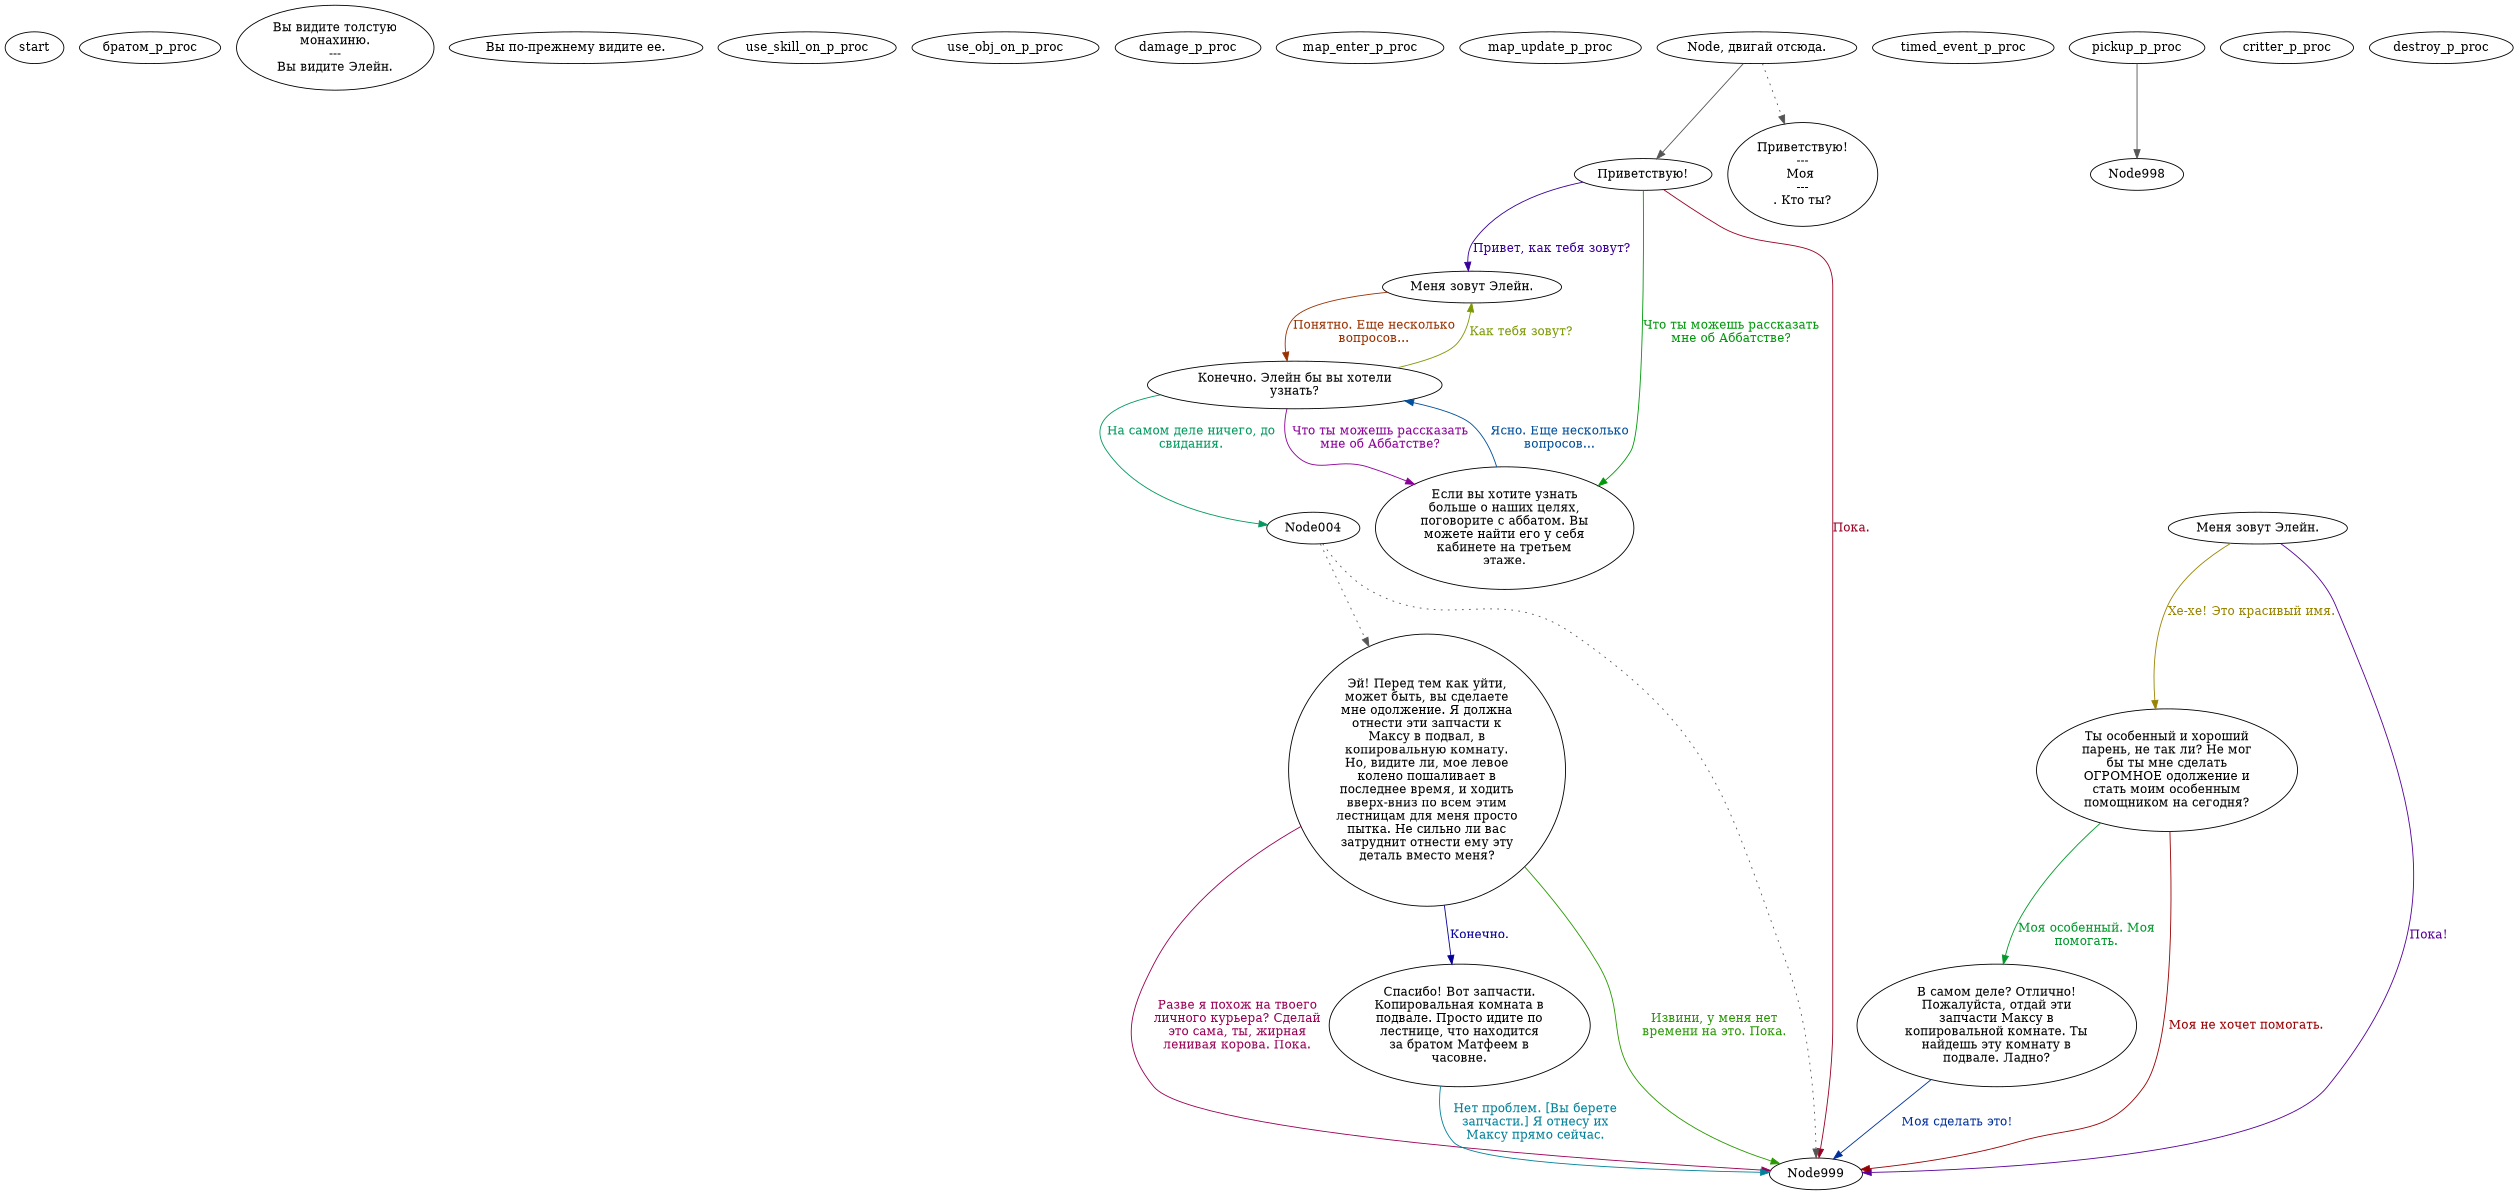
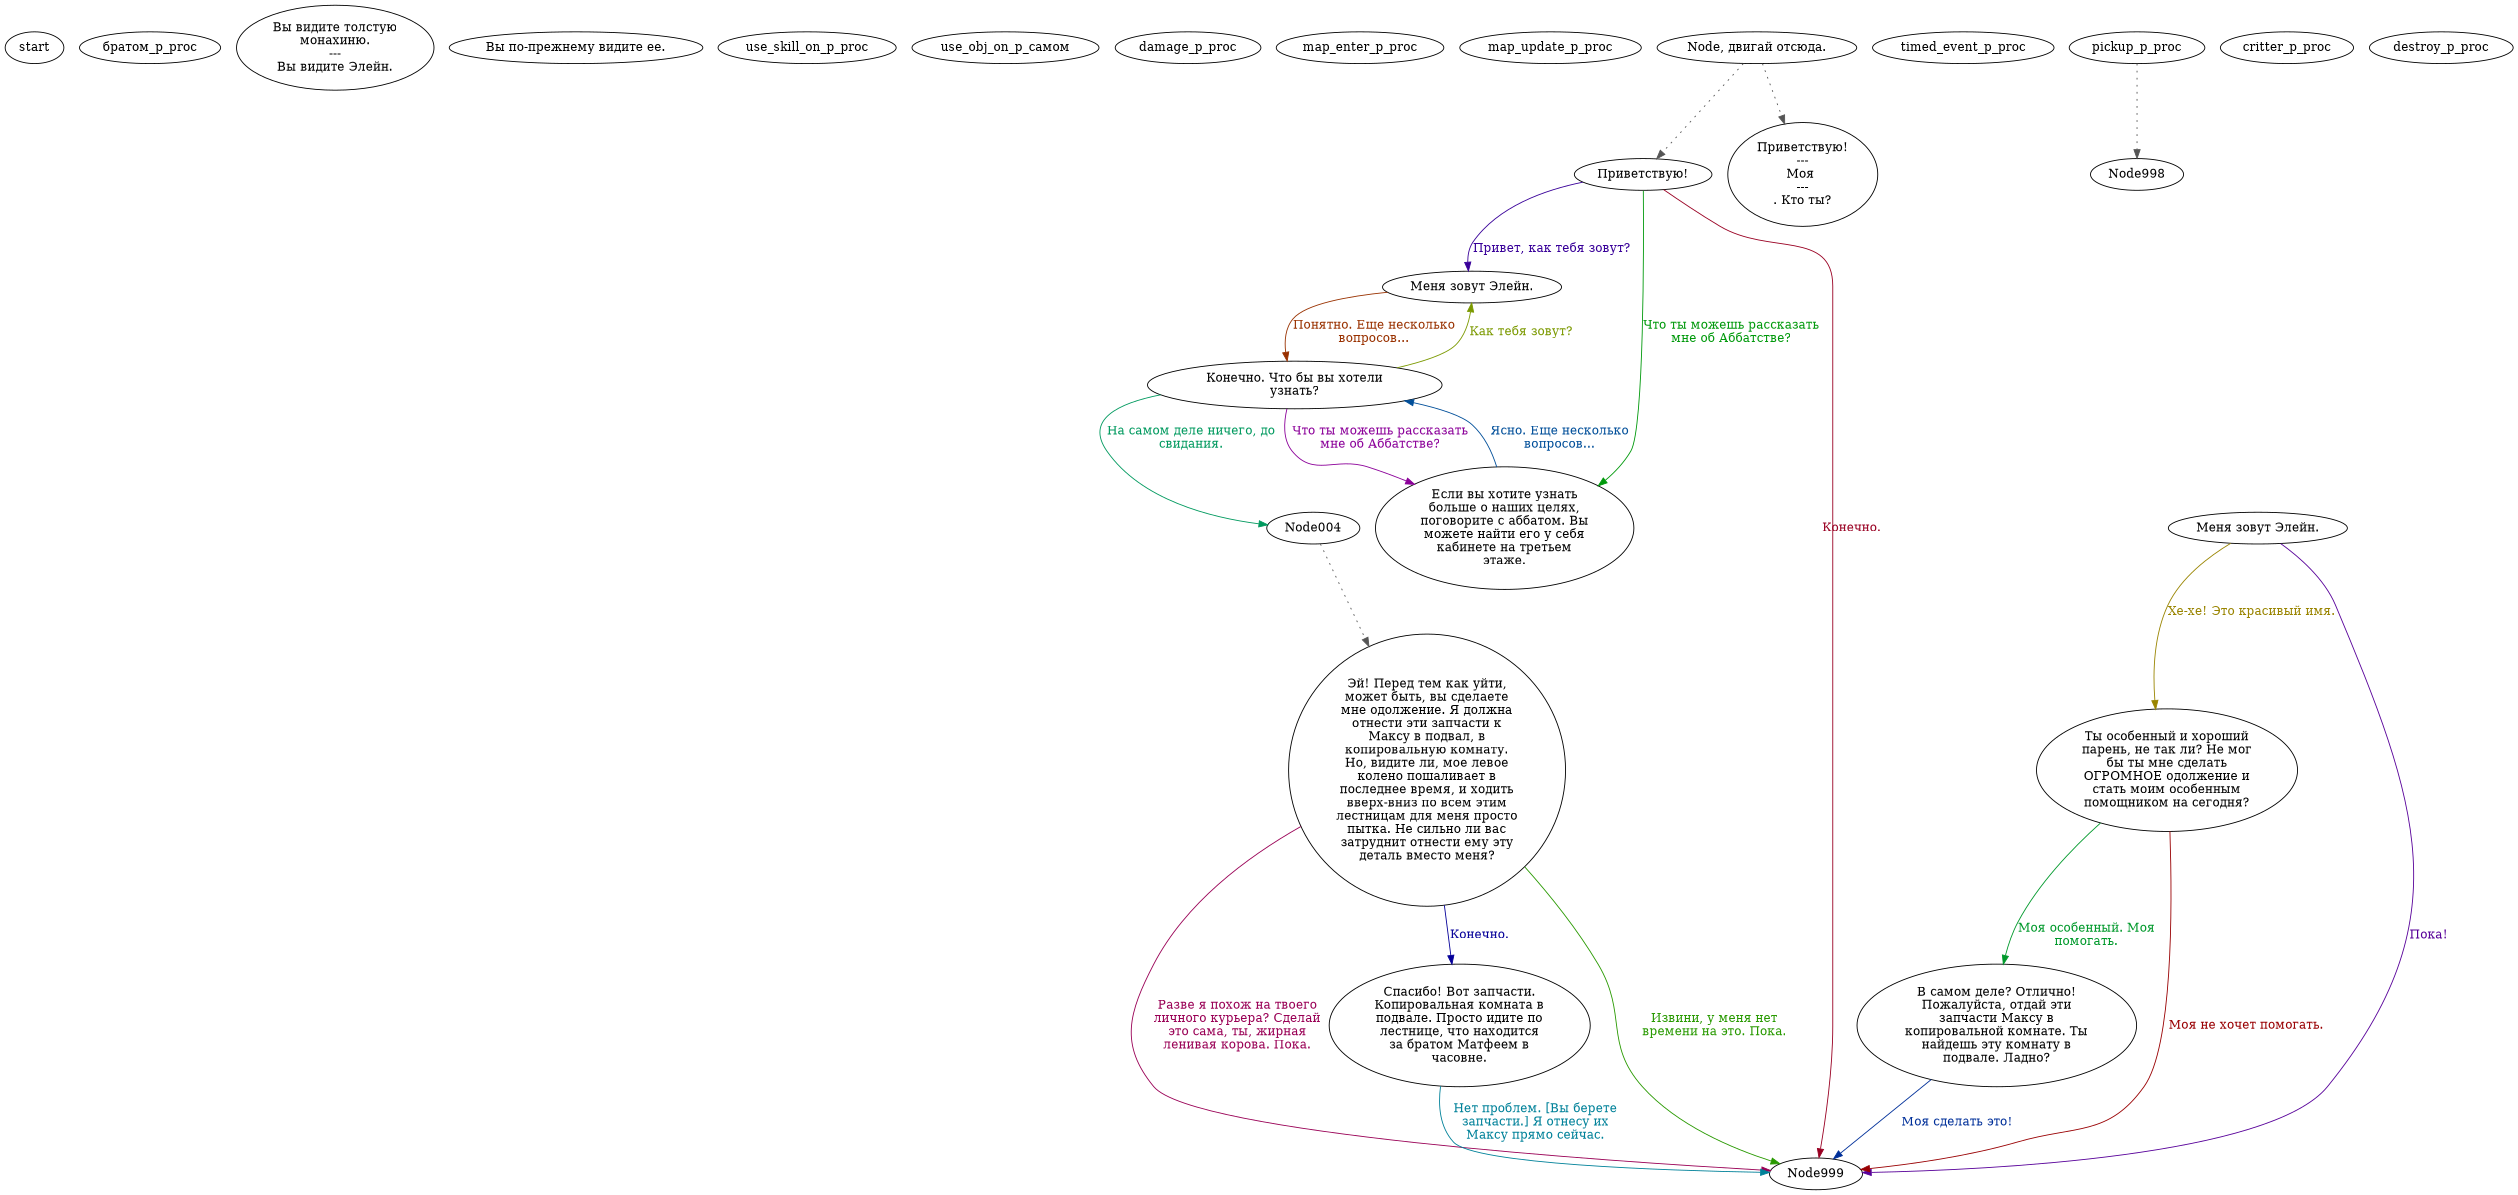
(1006, 48) -> (1006, 48)
(2137, 107) -> (2137, 107)
(1703, 108) -> (1703, 108)
(1295, 385) -> (1295, 385)
(1852, 528) -> (1852, 528)
(1688, 739) -> none
